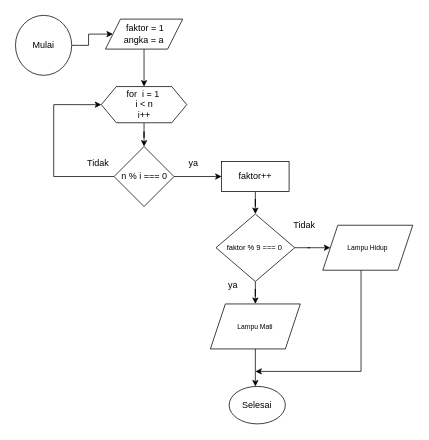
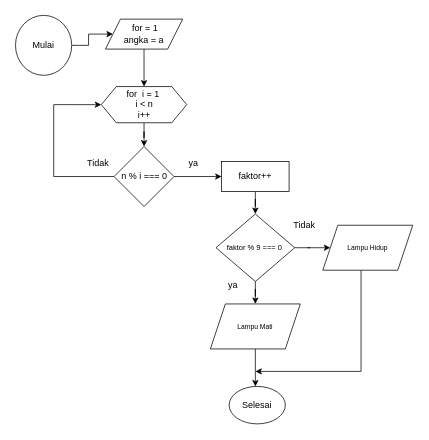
(144, 34) -> (144, 34)
